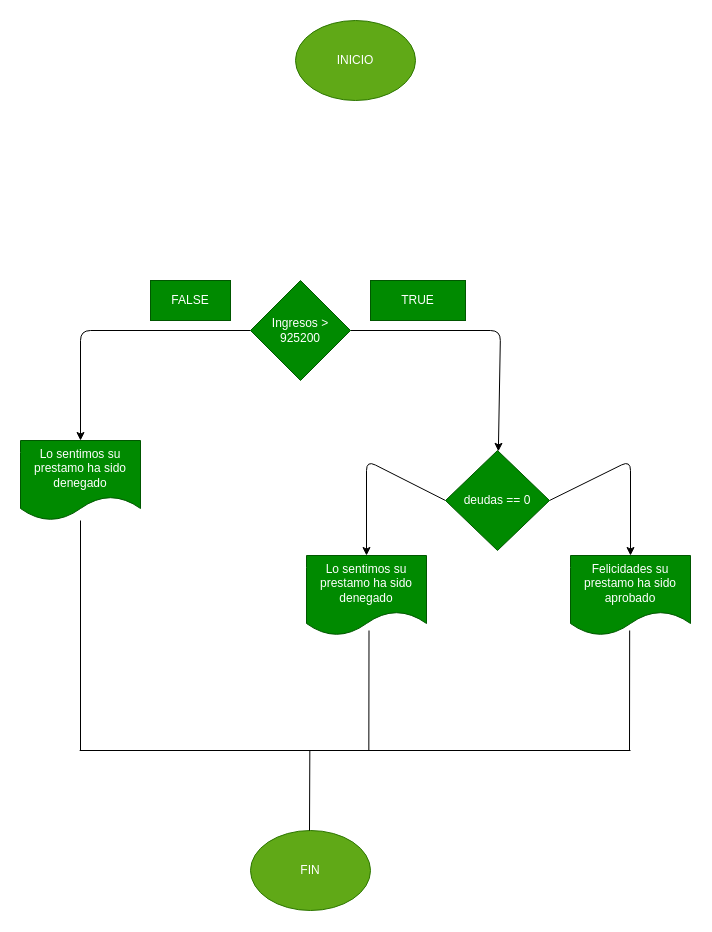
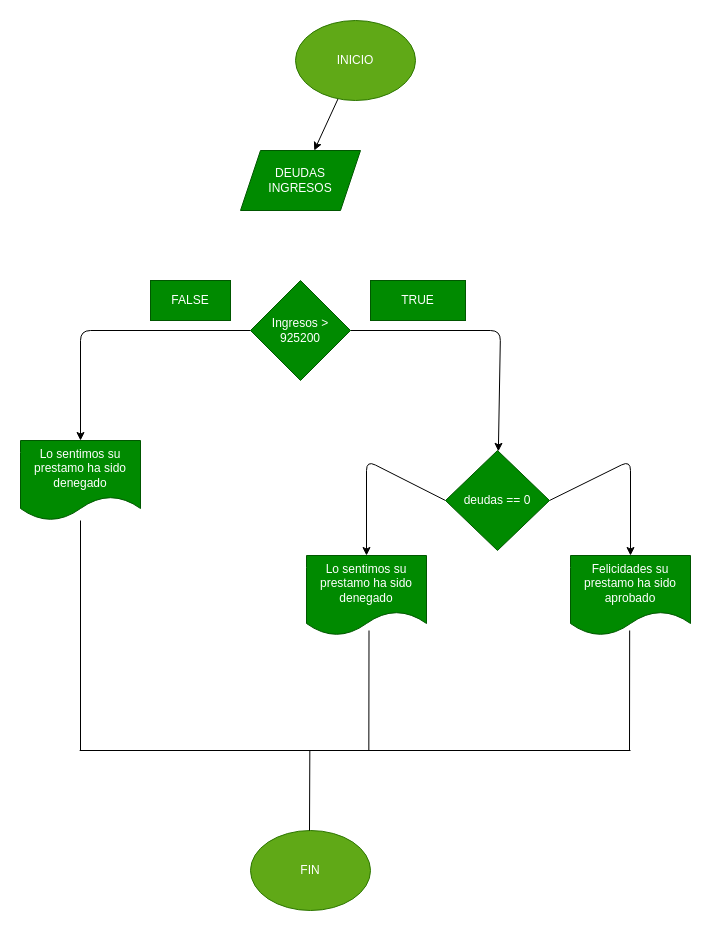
none -> (327, 122)
none -> (301, 181)
